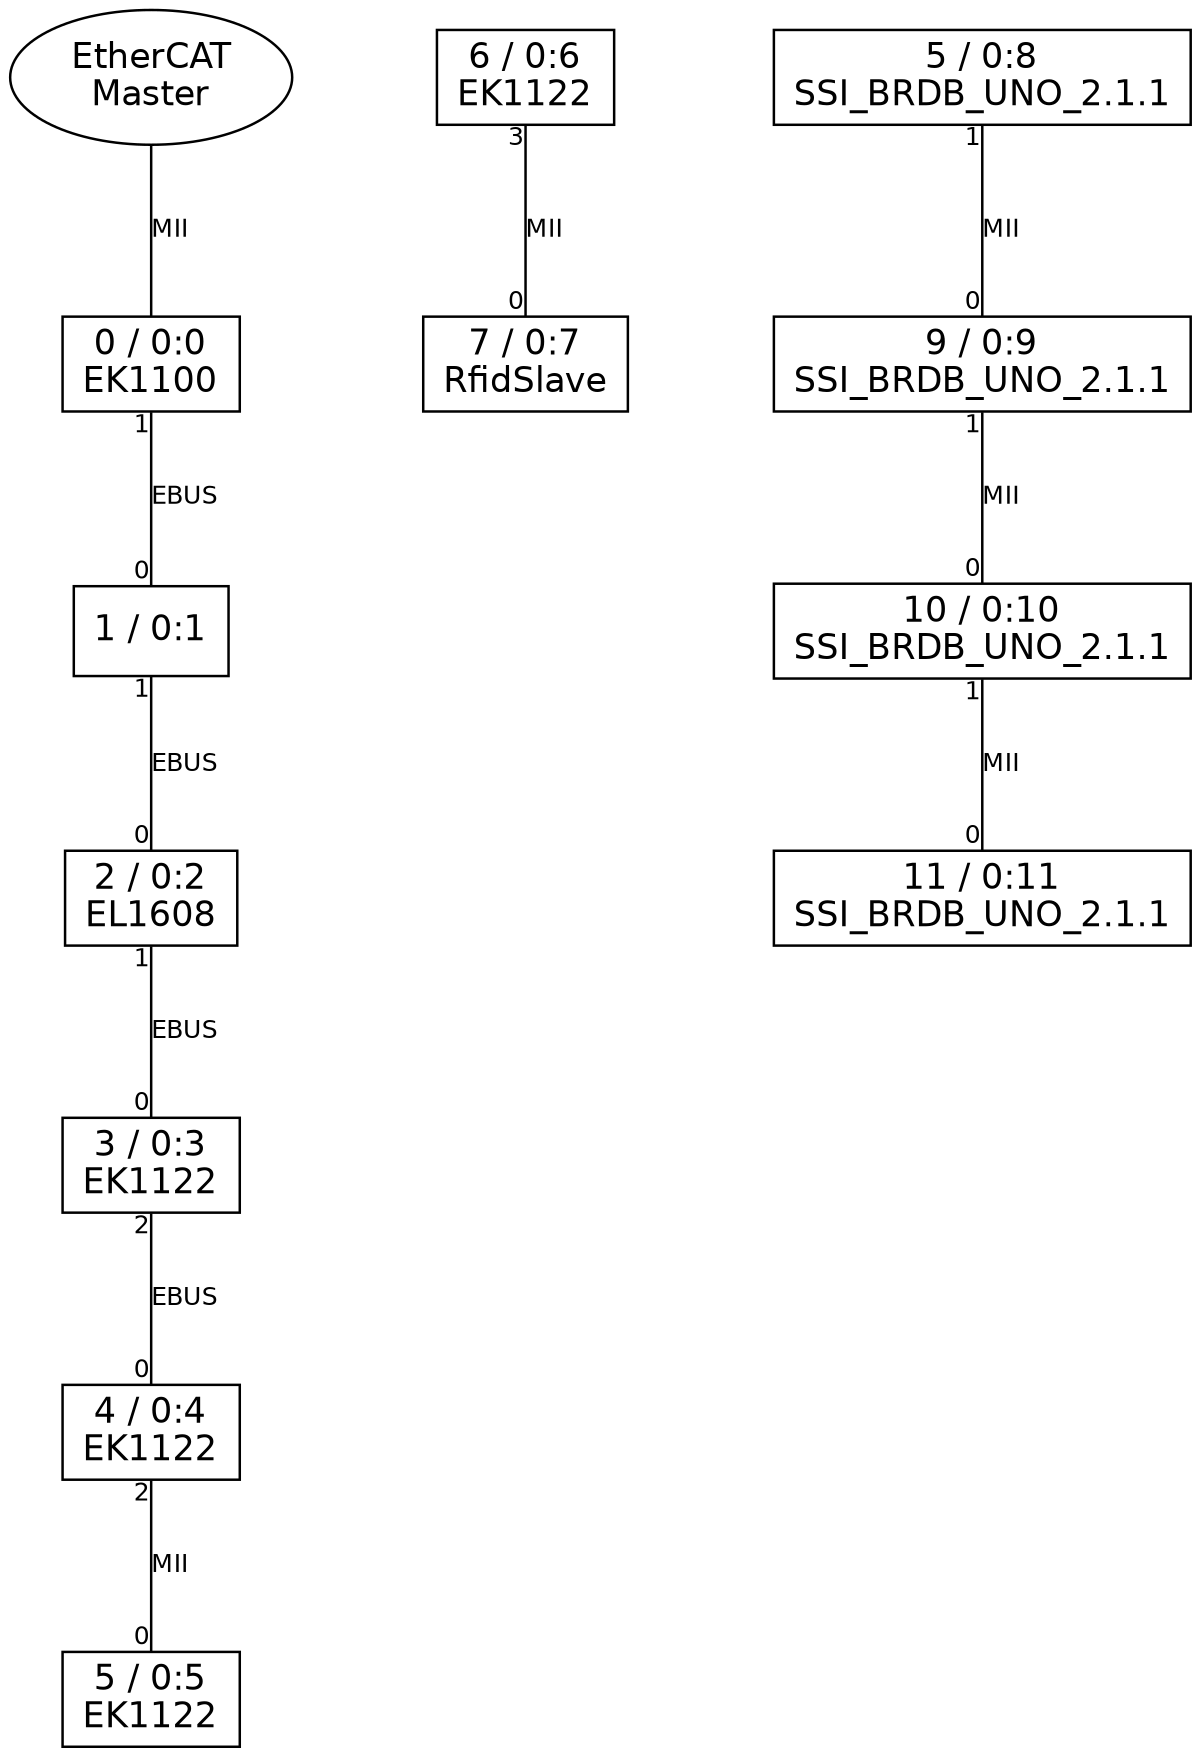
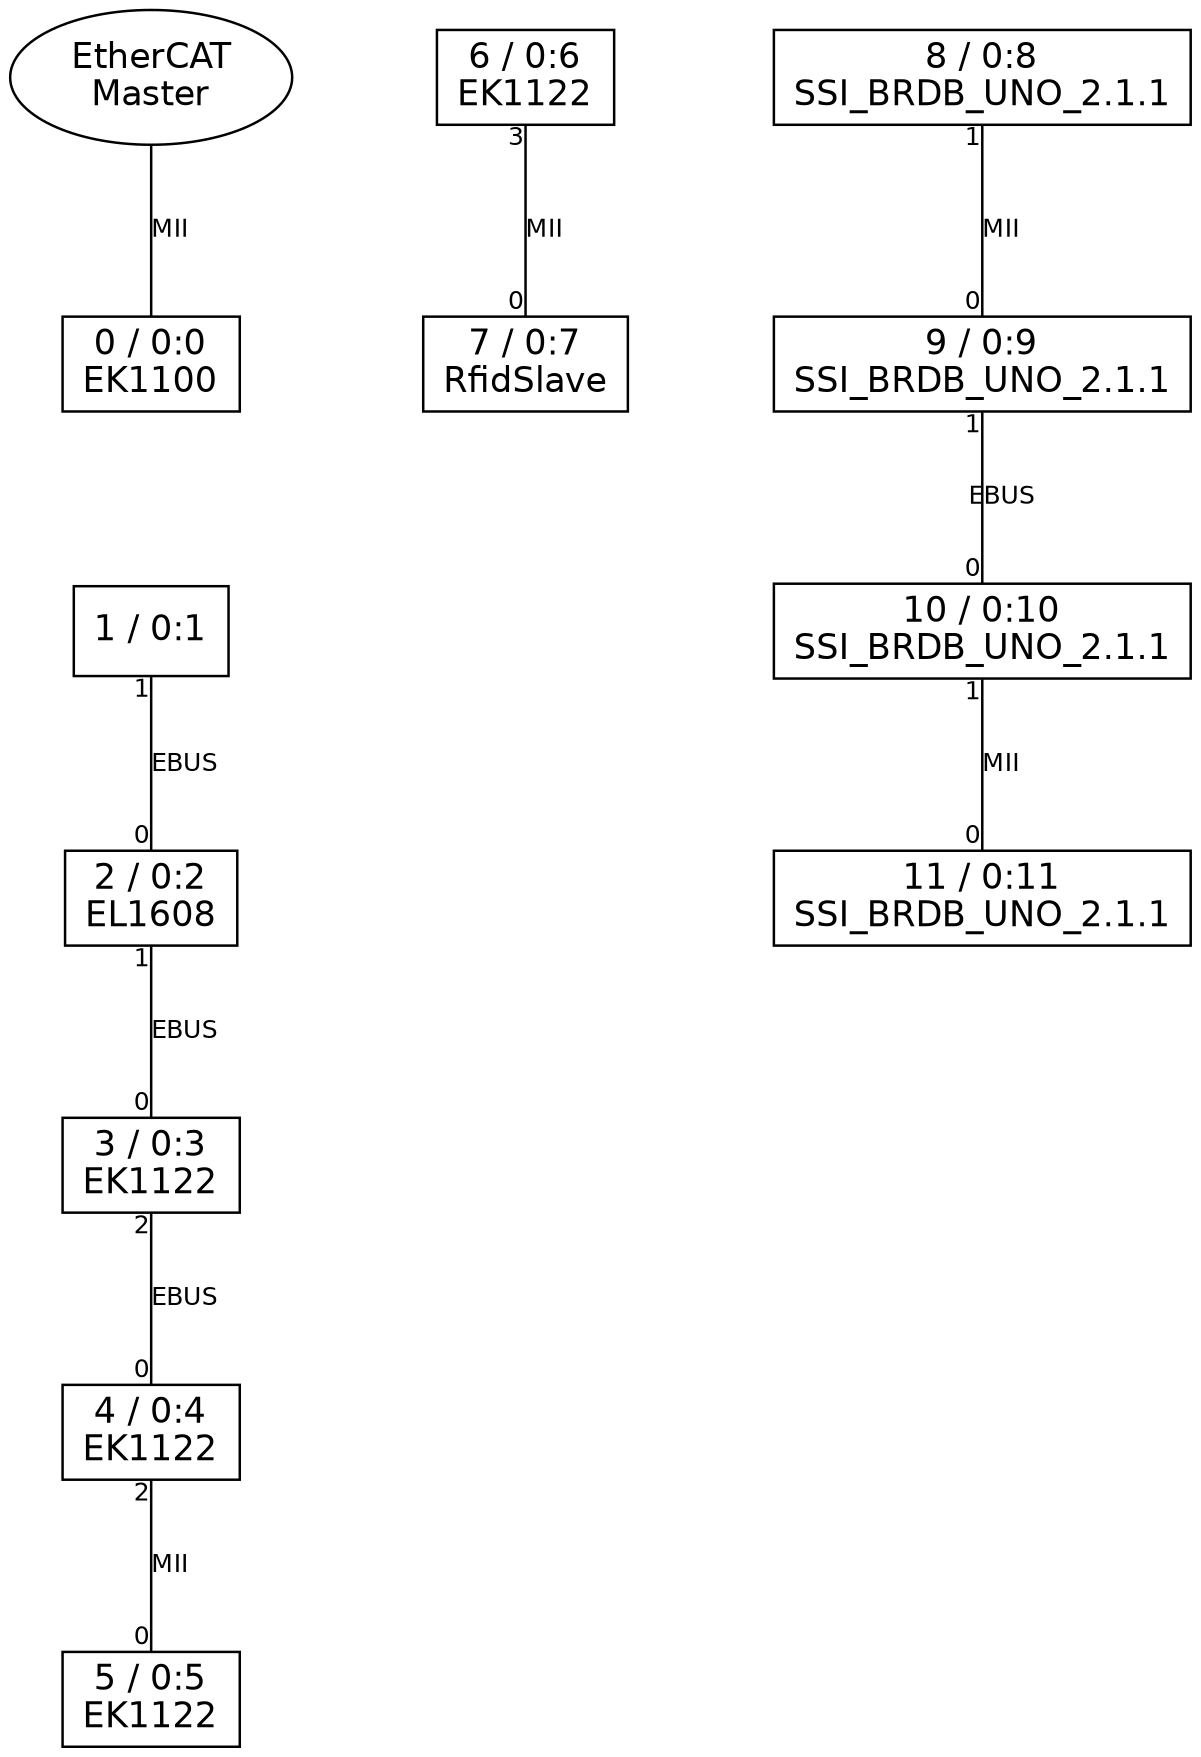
(982, 77) -> (982, 77)
(1002, 498) -> (1002, 498)
(151, 499) -> none
